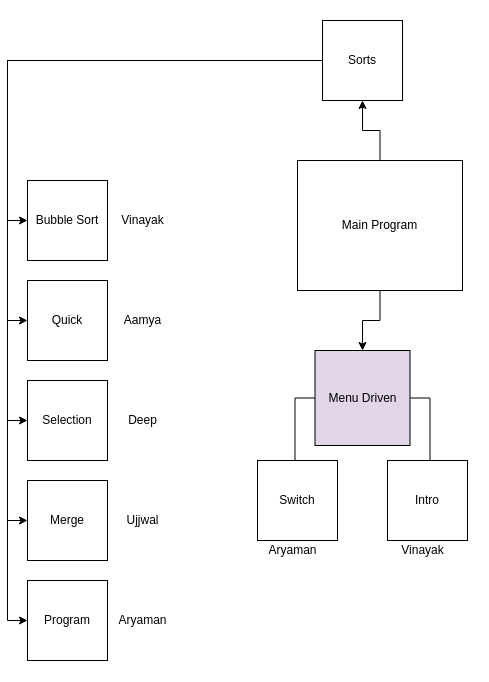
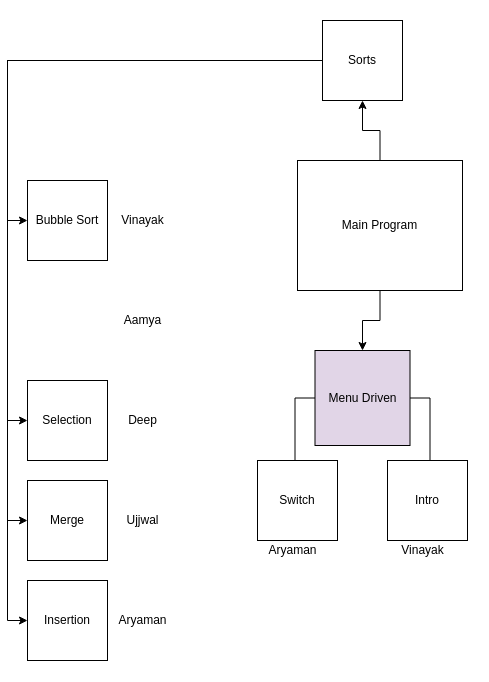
(15, 321) -> none
(68, 321) -> none
(68, 621) -> (68, 621)
